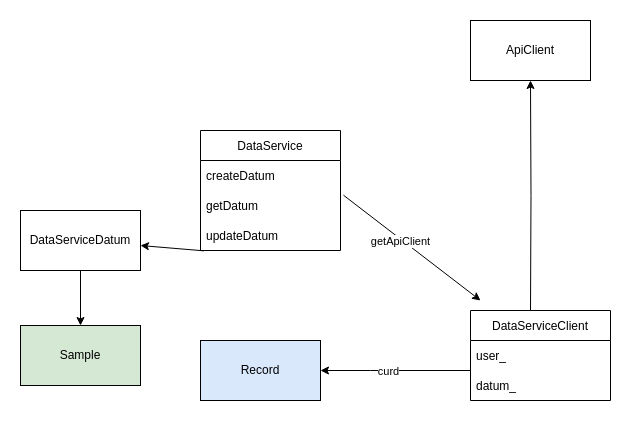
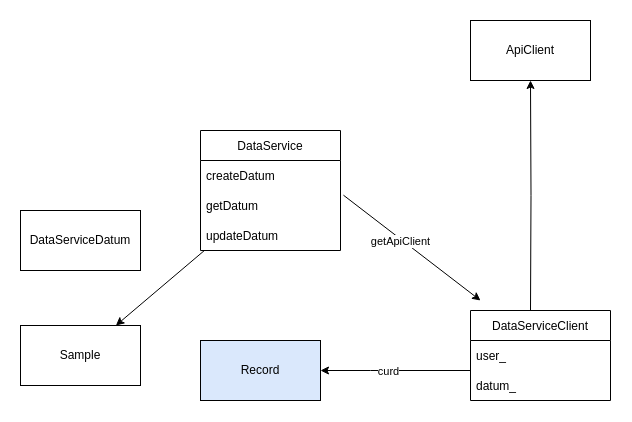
(173, 248) -> (162, 286)
(81, 295) -> none
(81, 356) -> (81, 356)
